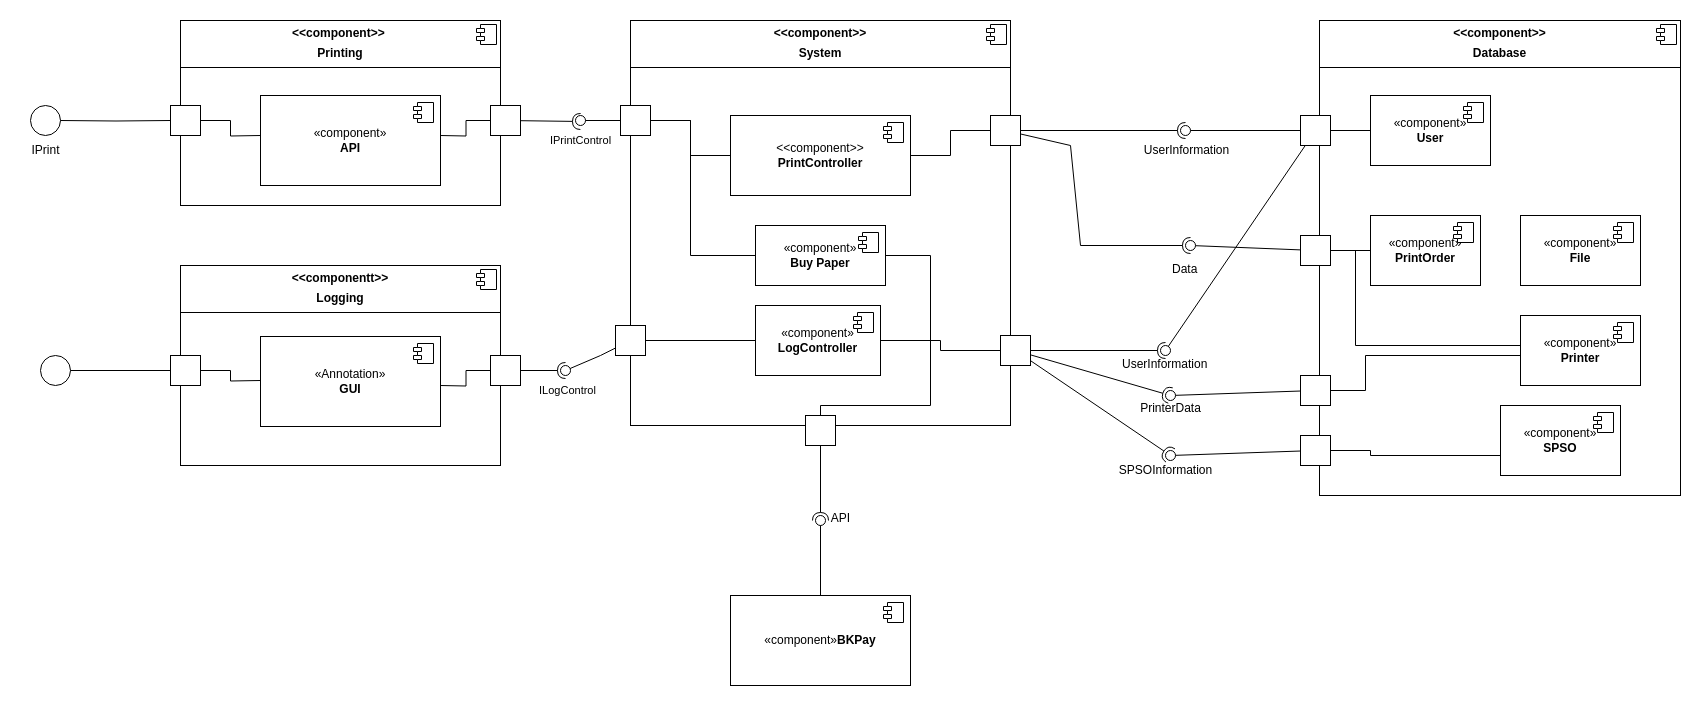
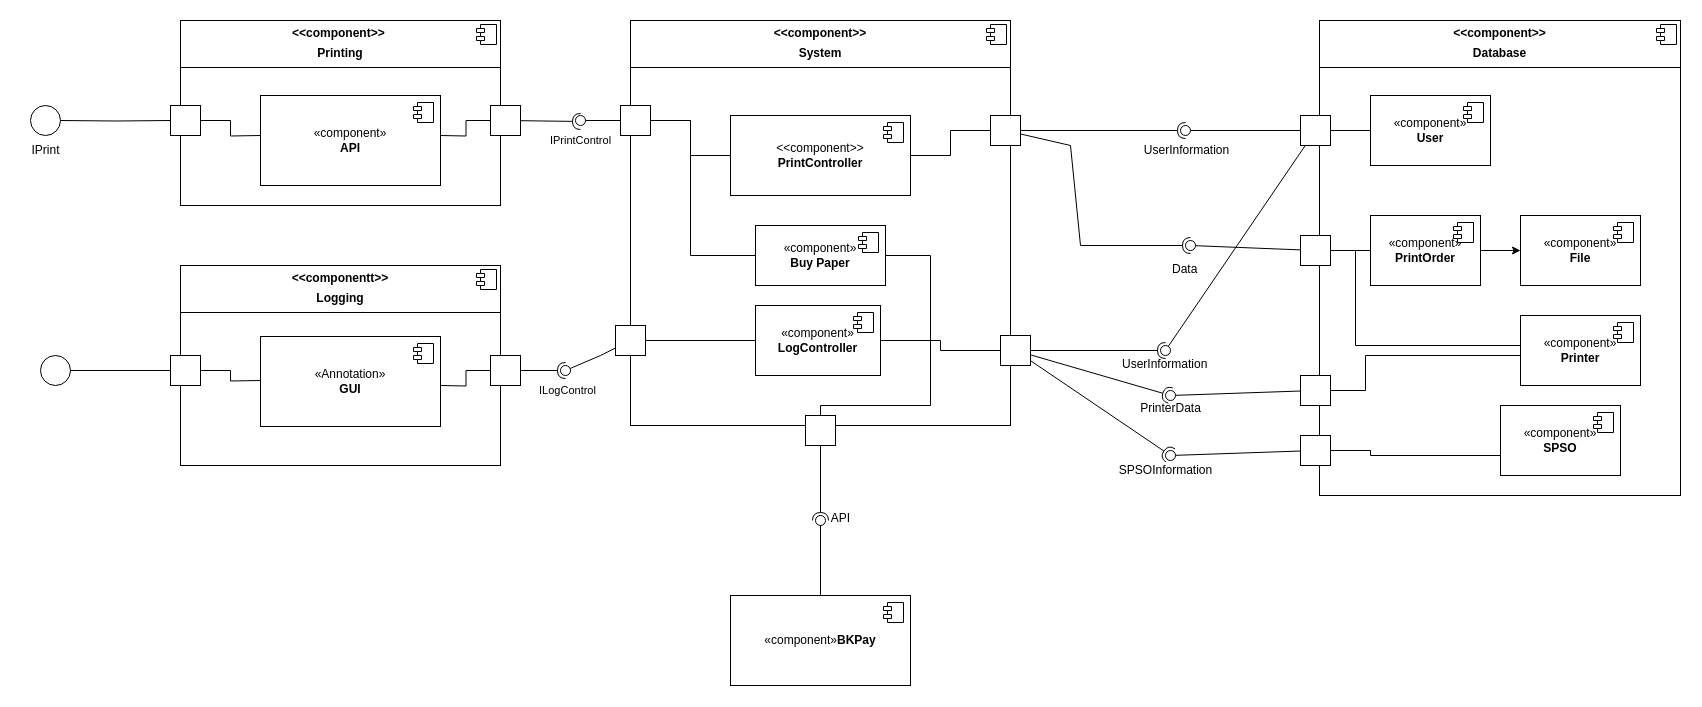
none -> (1497, 251)
